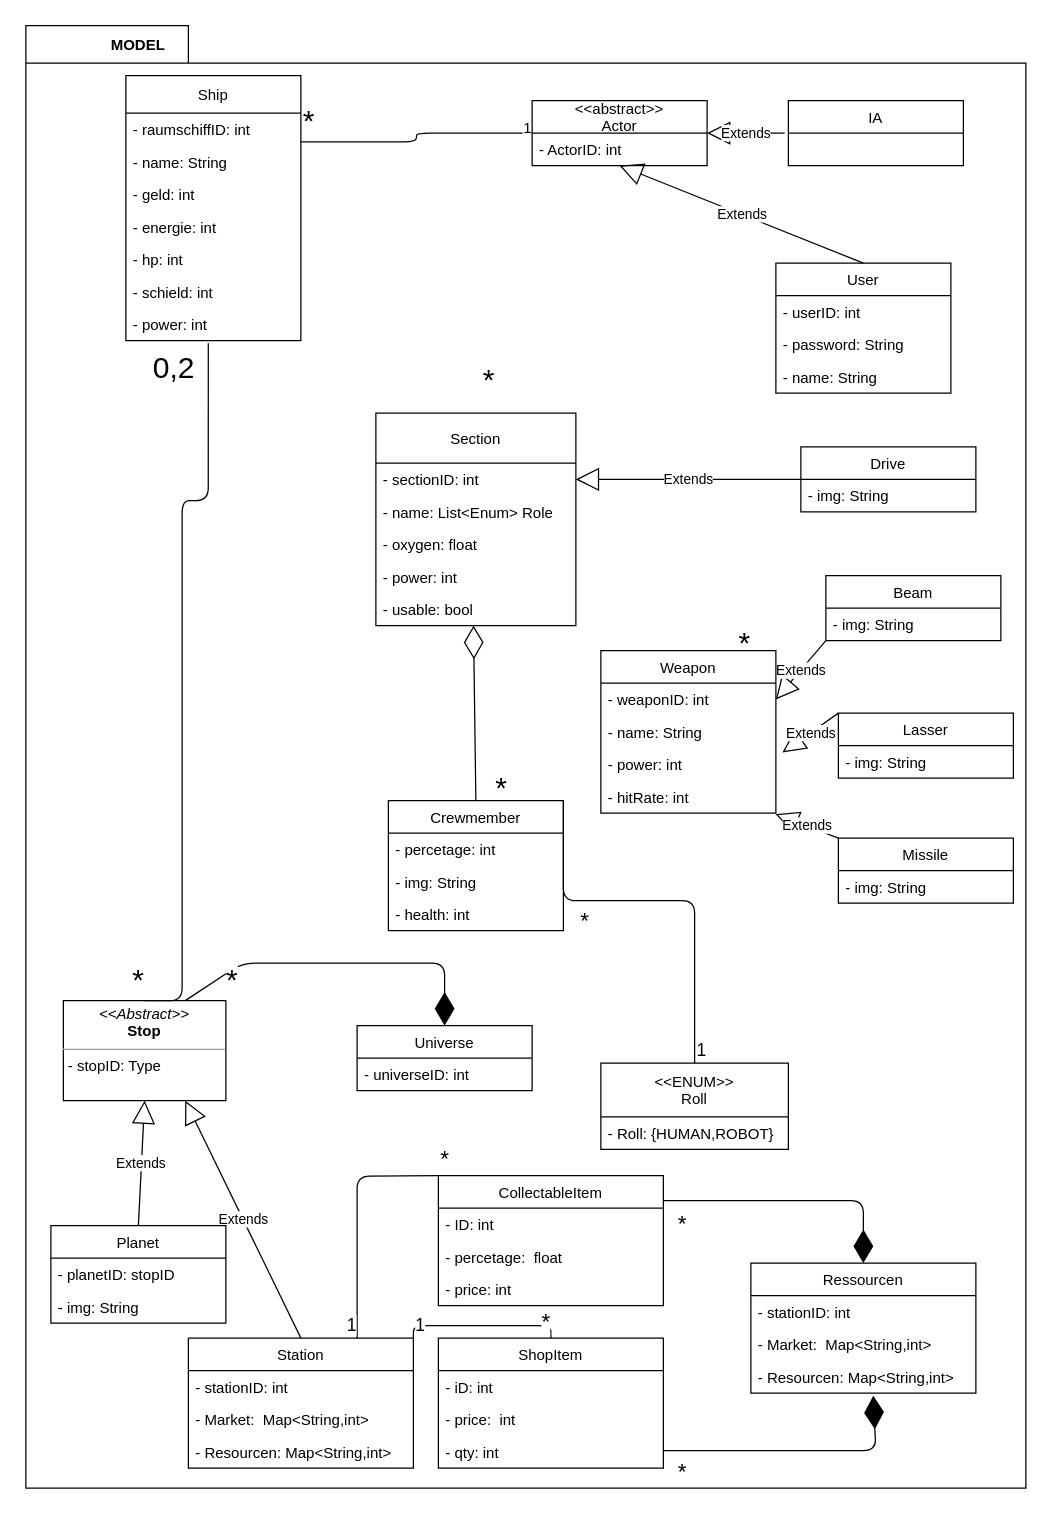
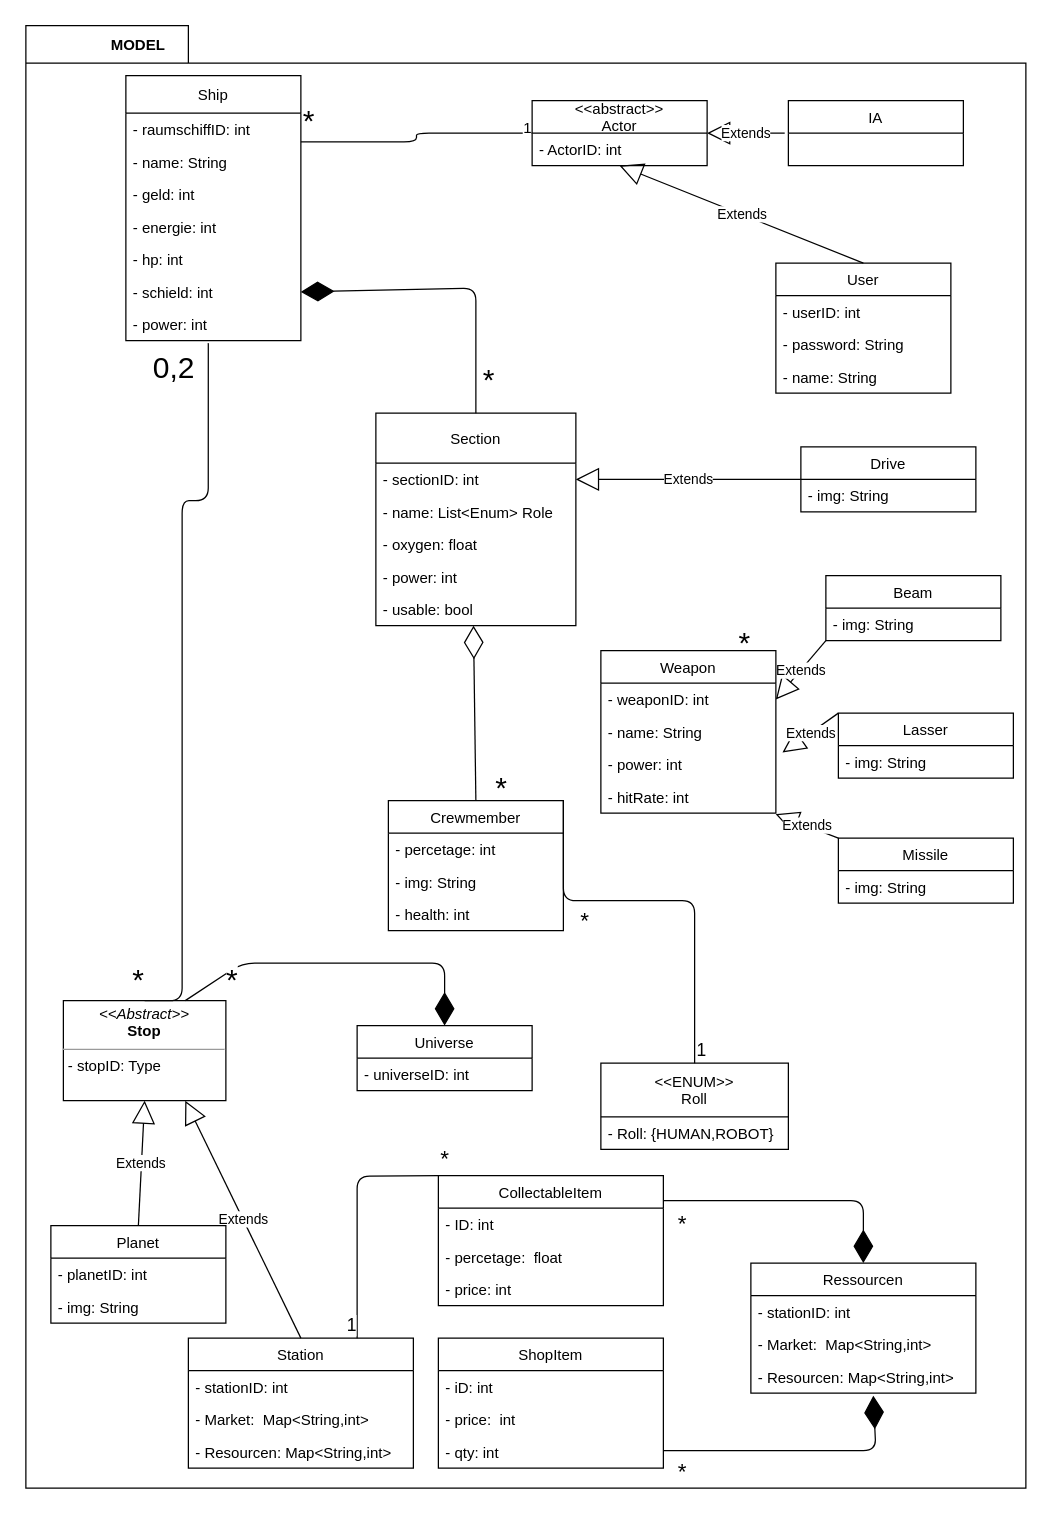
none -> (460, 288)
(125, 1275) -> (111, 1275)
(482, 1326) -> none
